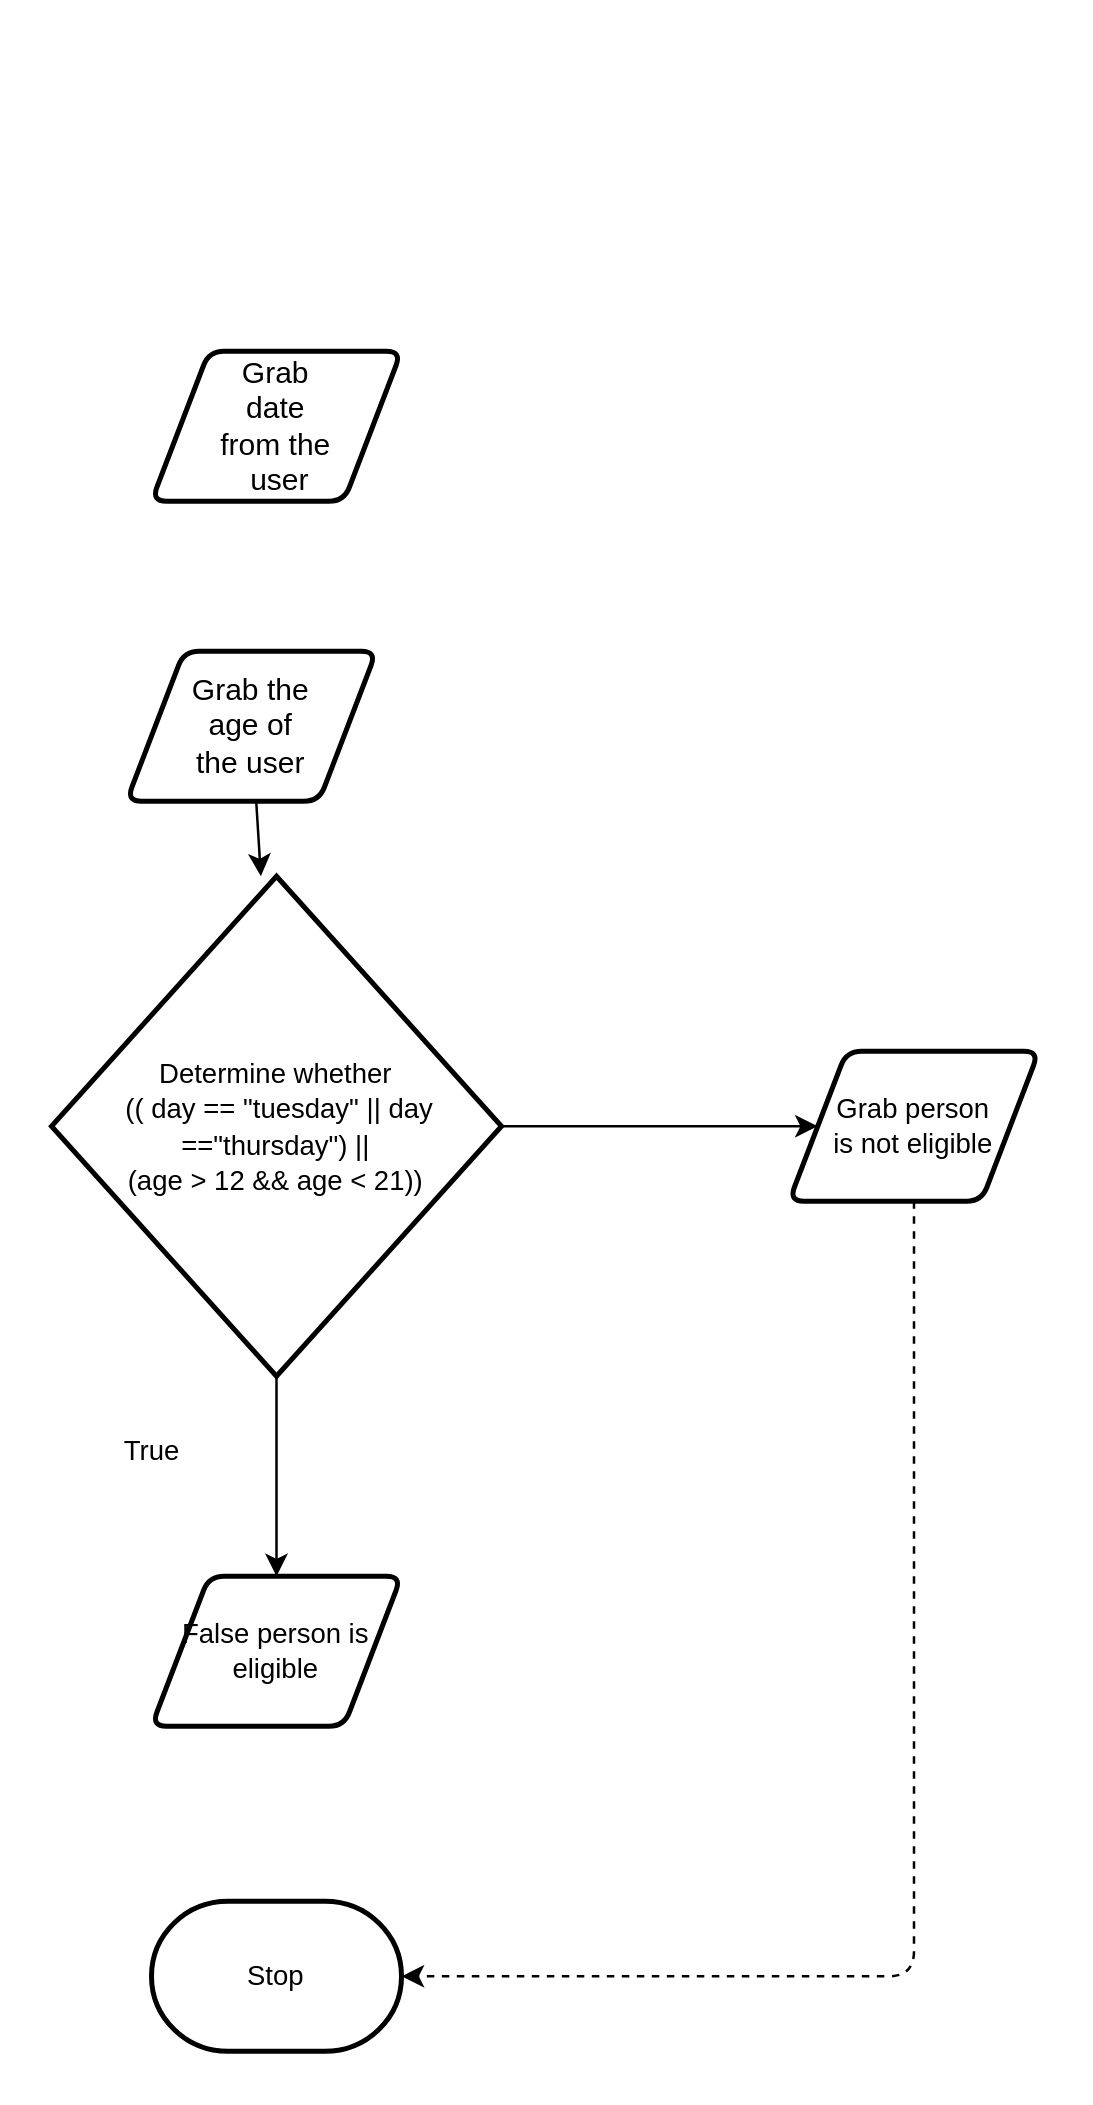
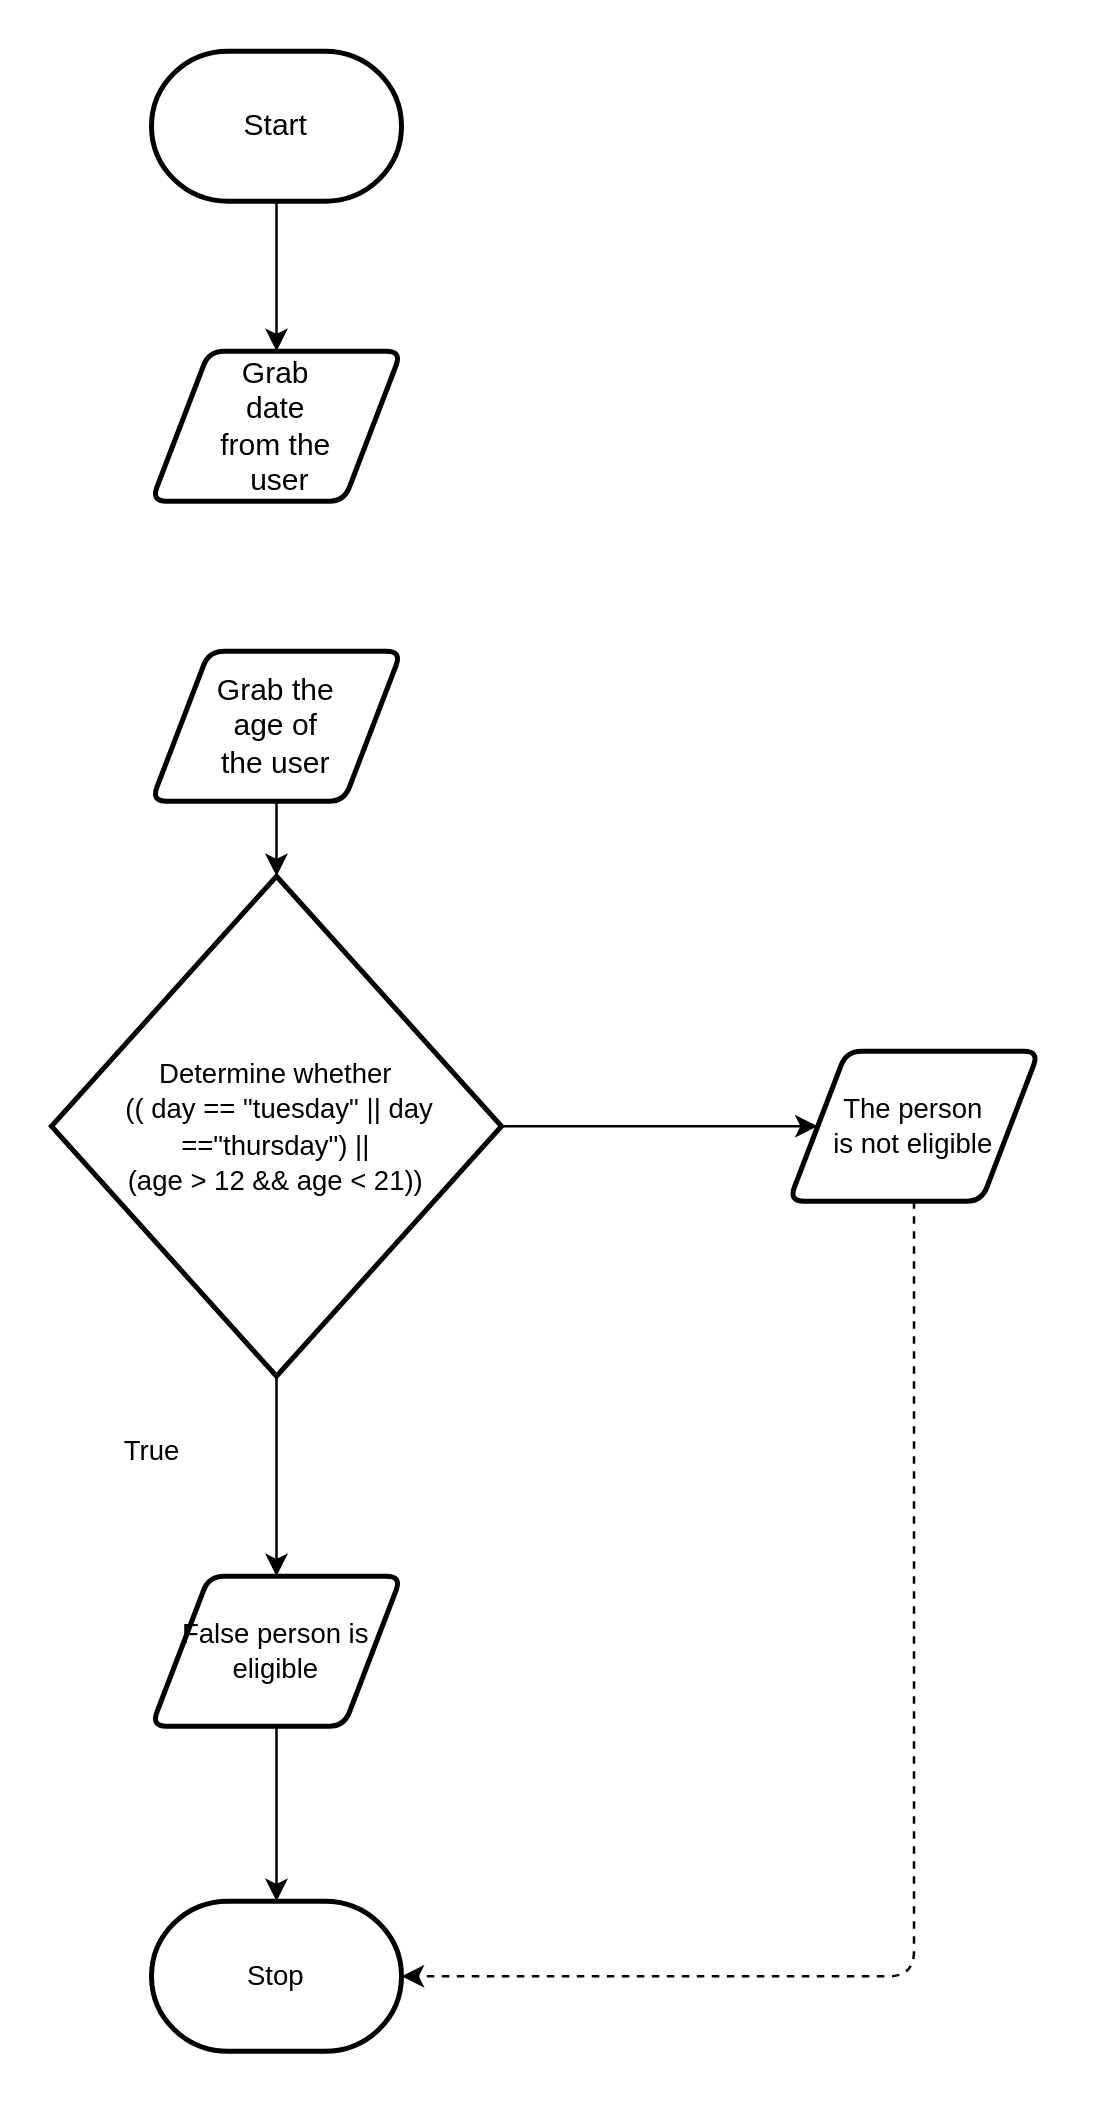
none -> (276, 126)
none -> (276, 268)
(251, 726) -> (276, 726)
(914, 1126) -> (914, 1126)
none -> (276, 1806)
